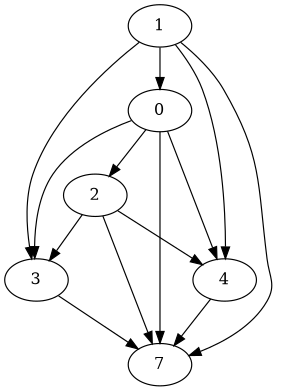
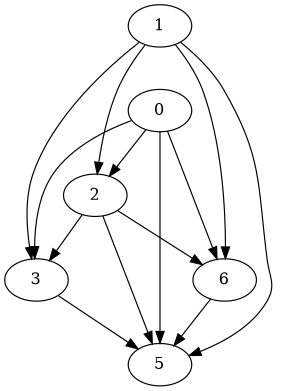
(160, 62) -> (113, 100)
(225, 280) -> (225, 280)
(160, 365) -> (160, 365)
